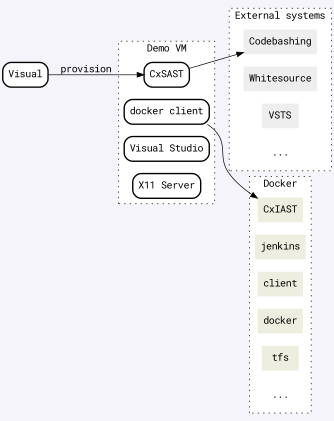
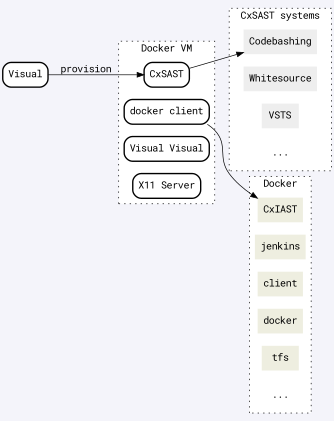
(280, 16) -> (280, 16)
(167, 49) -> (167, 49)
(167, 149) -> (167, 149)
